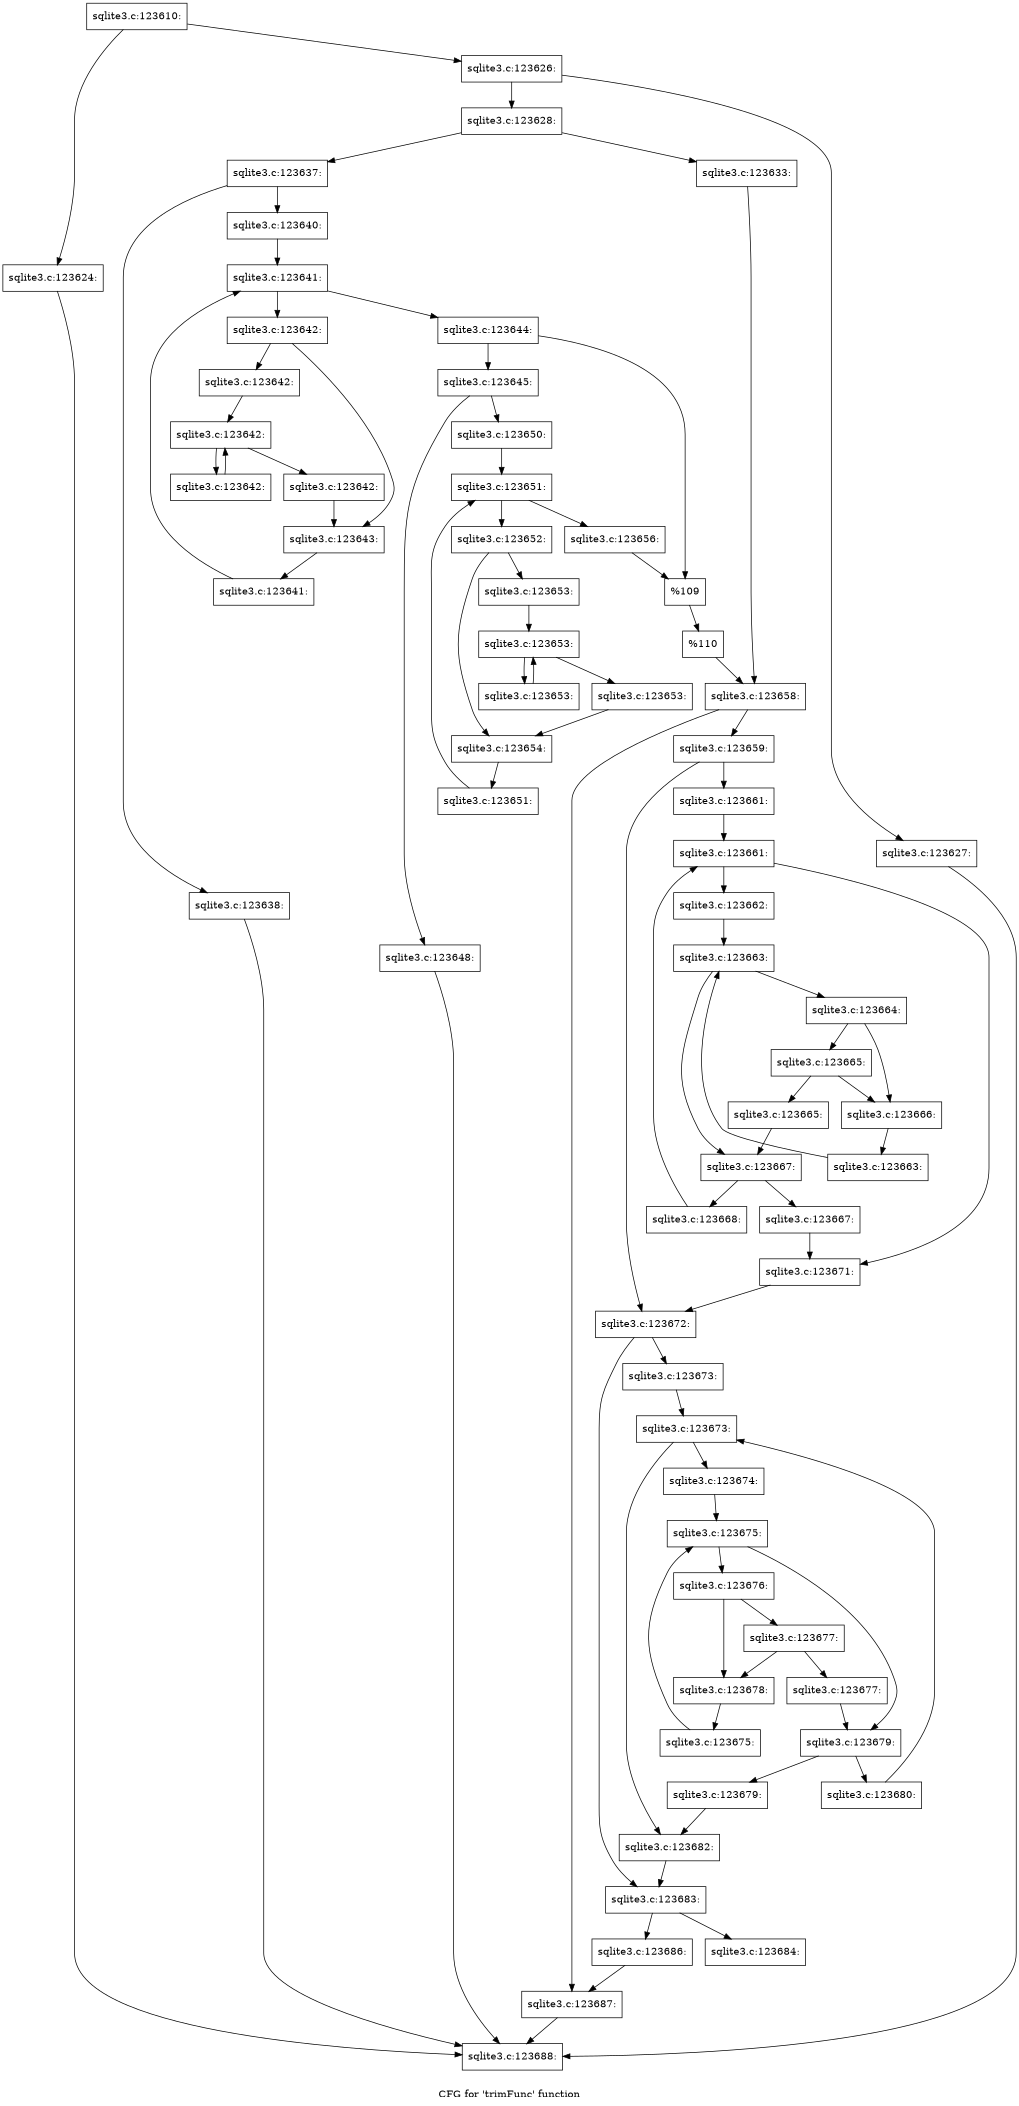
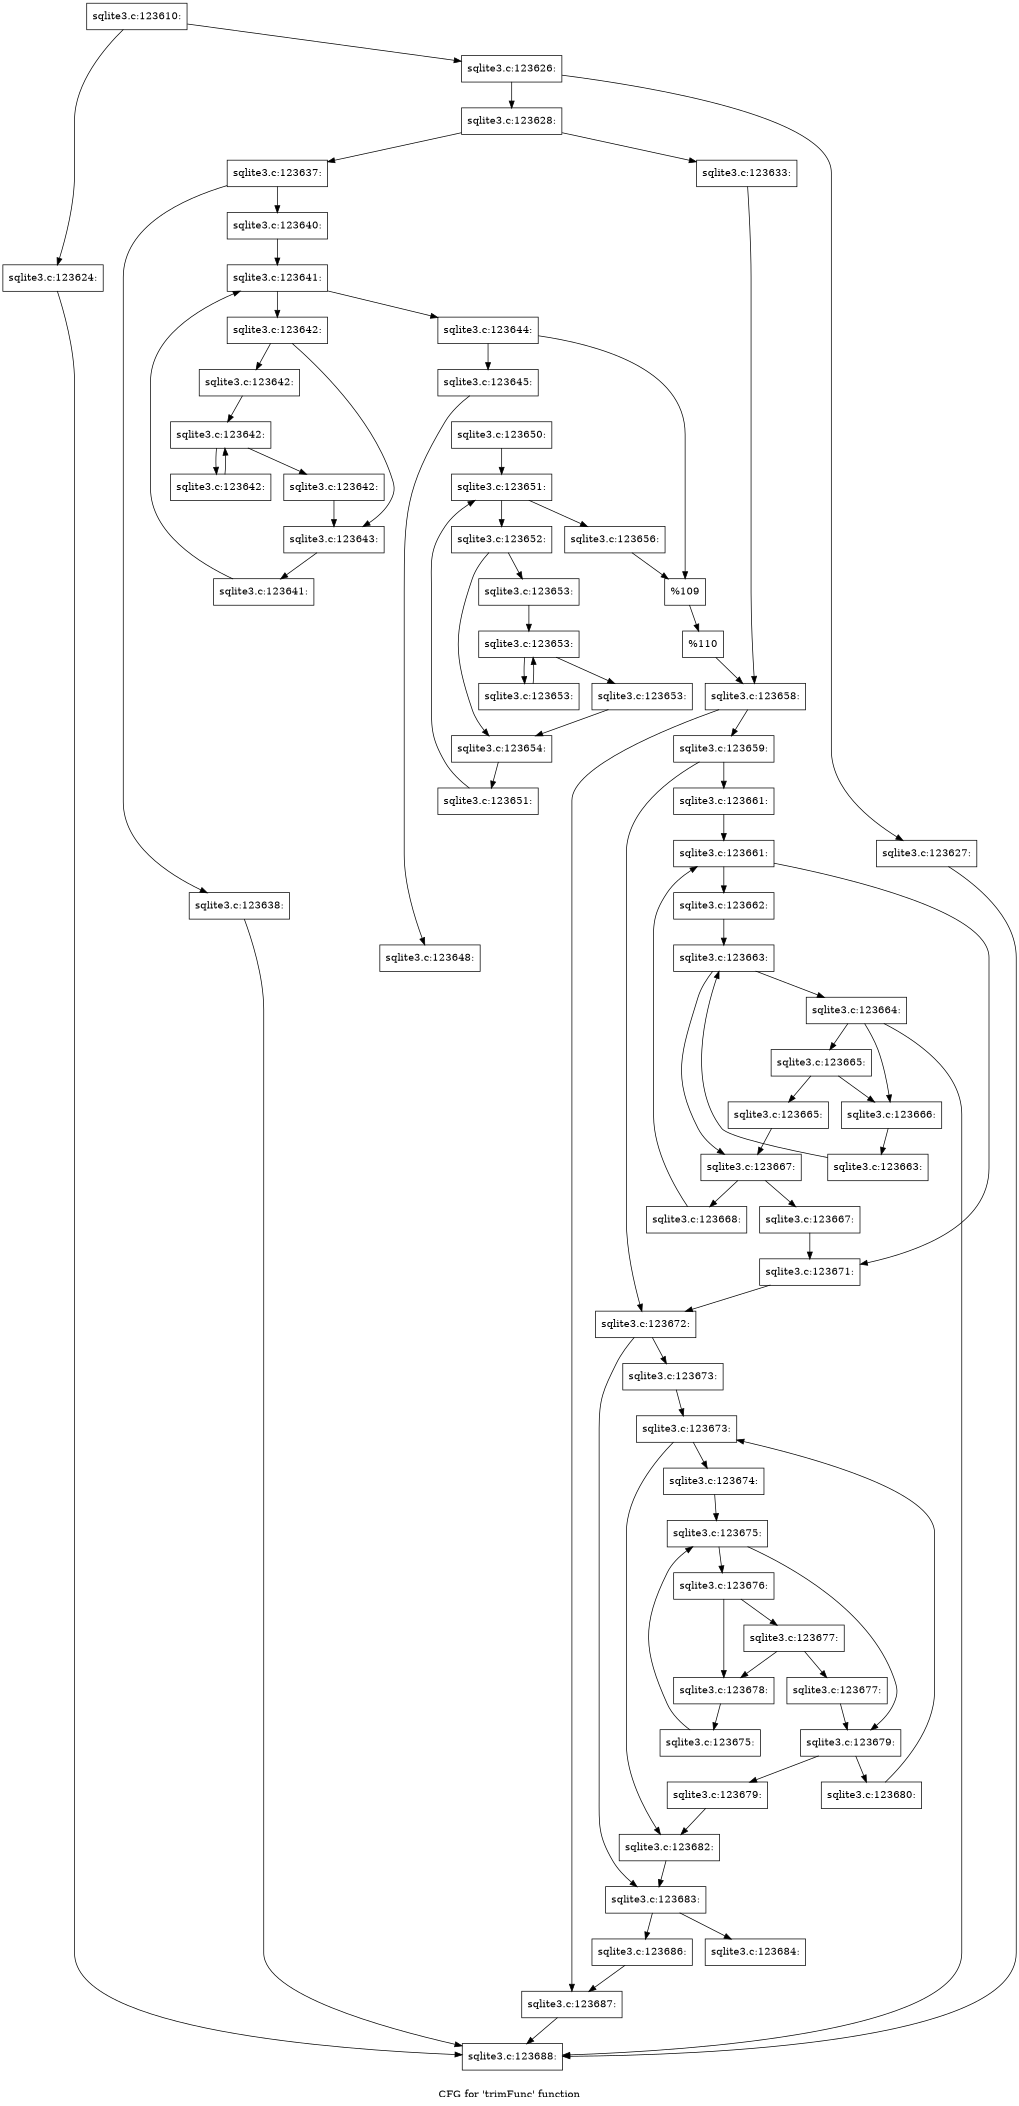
(494, 405) -> none
(454, 1509) -> (962, 1682)
